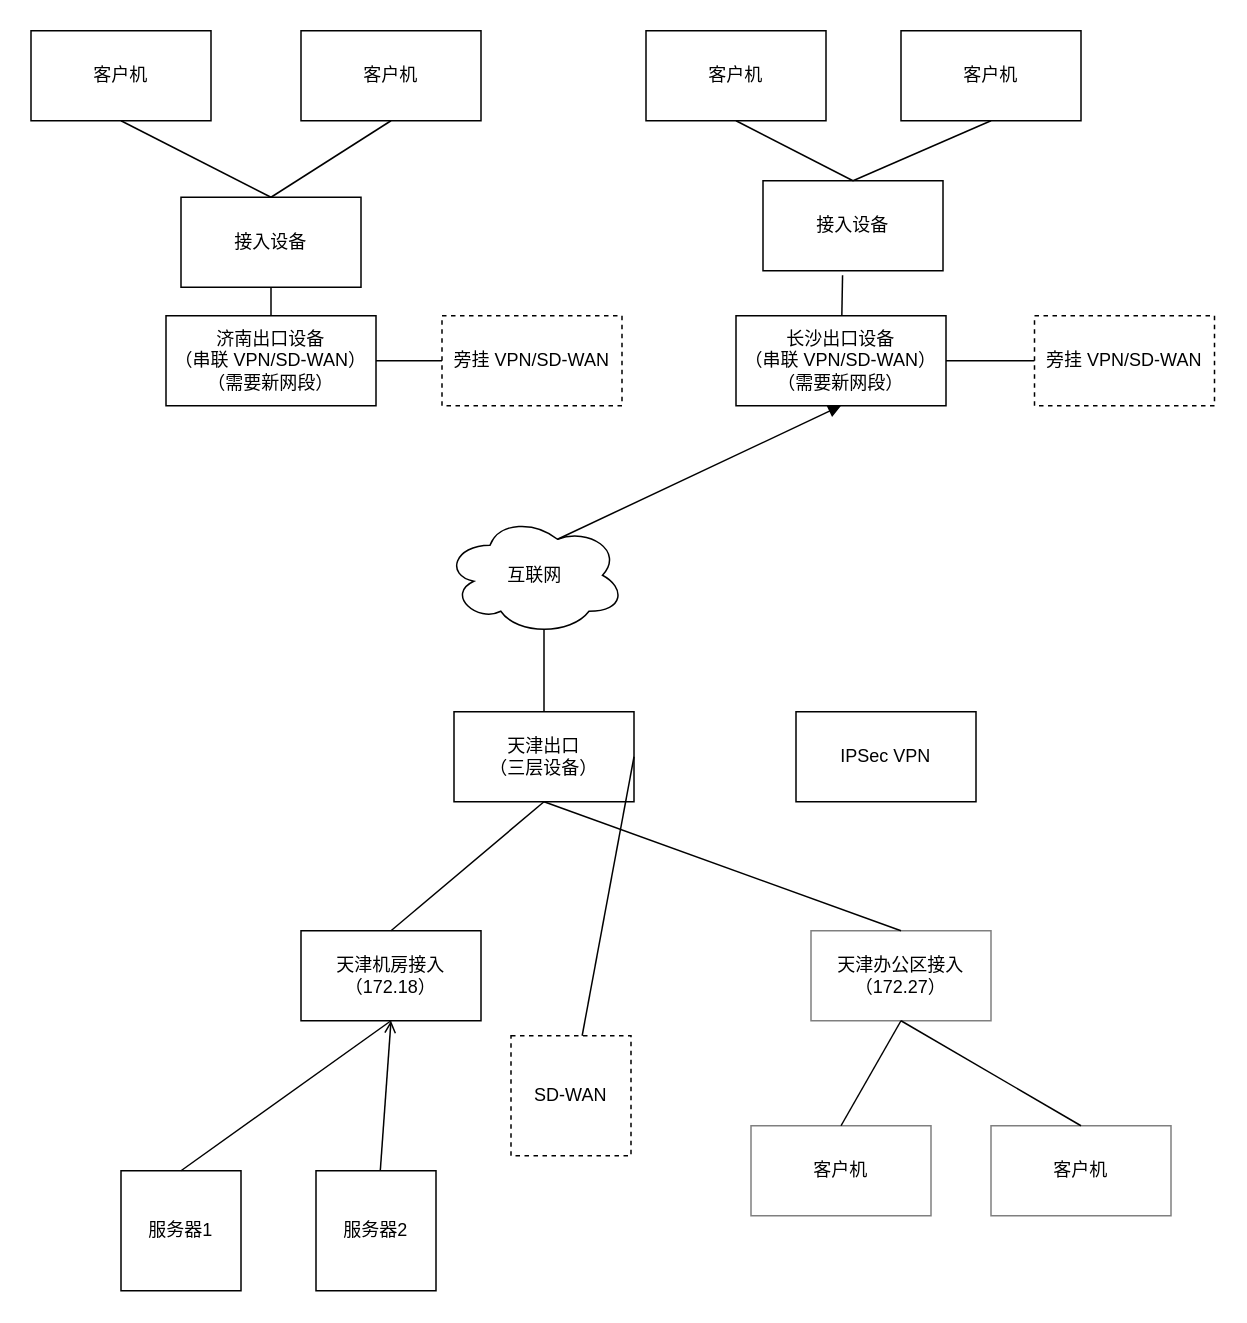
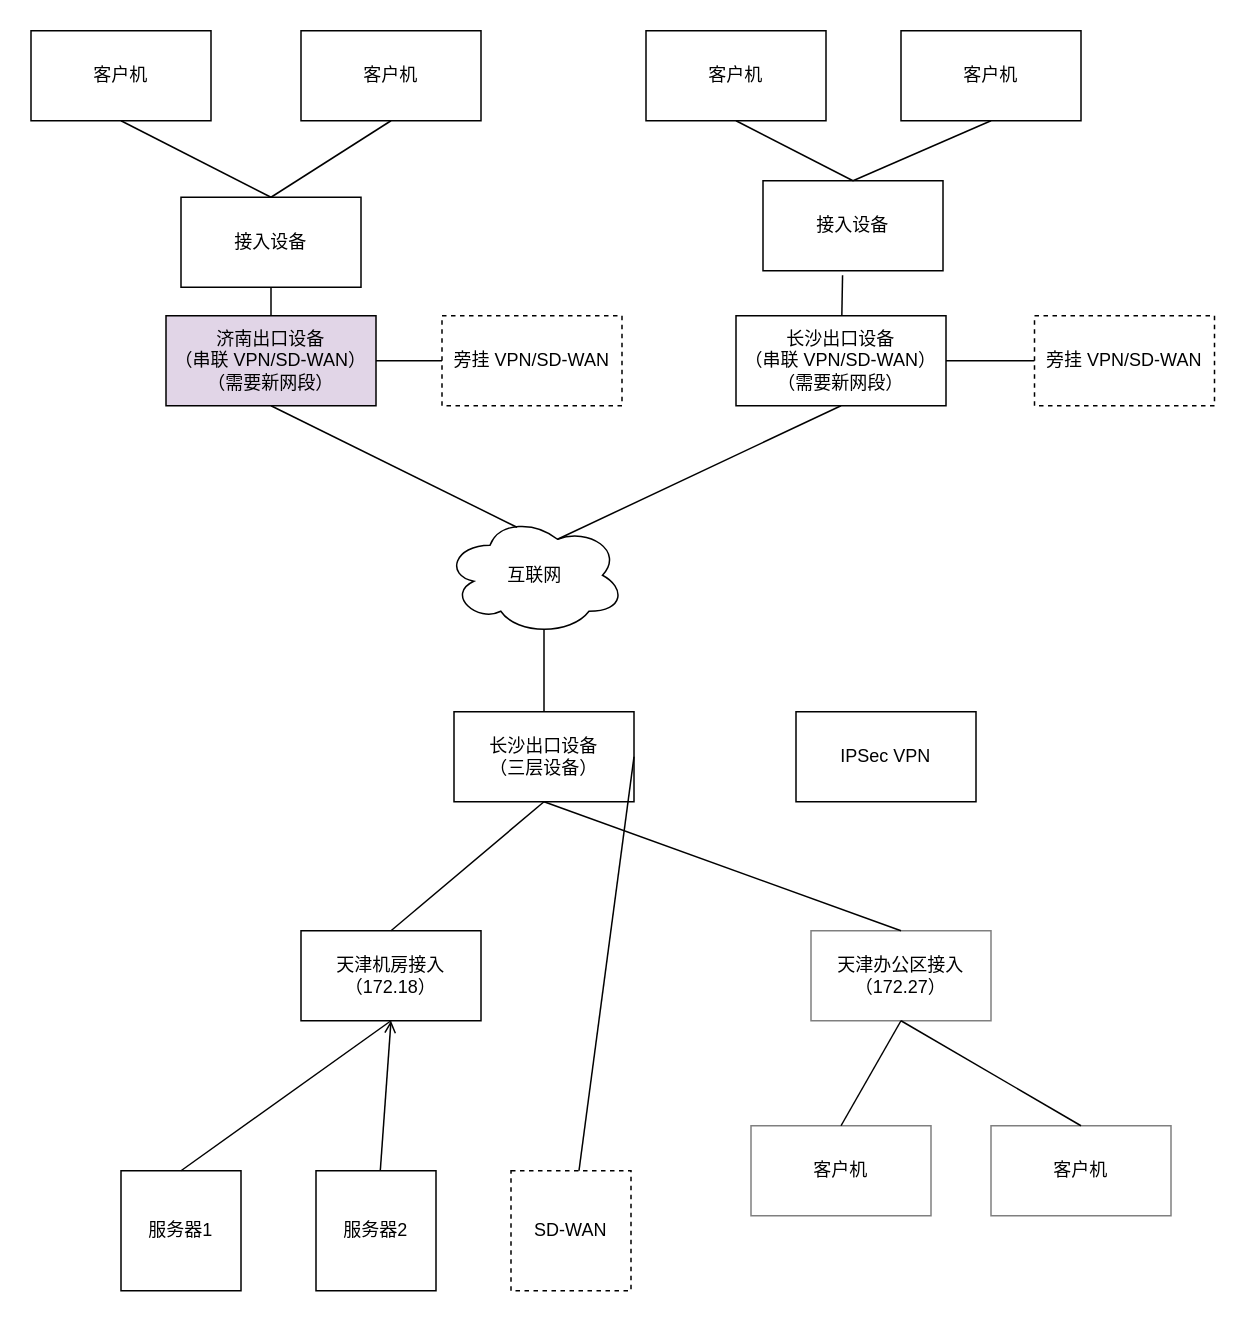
(271, 361) -> (271, 361)
(829, 411) -> (834, 409)
none -> (394, 467)
(544, 757) -> (544, 757)
(571, 1096) -> (571, 1231)
